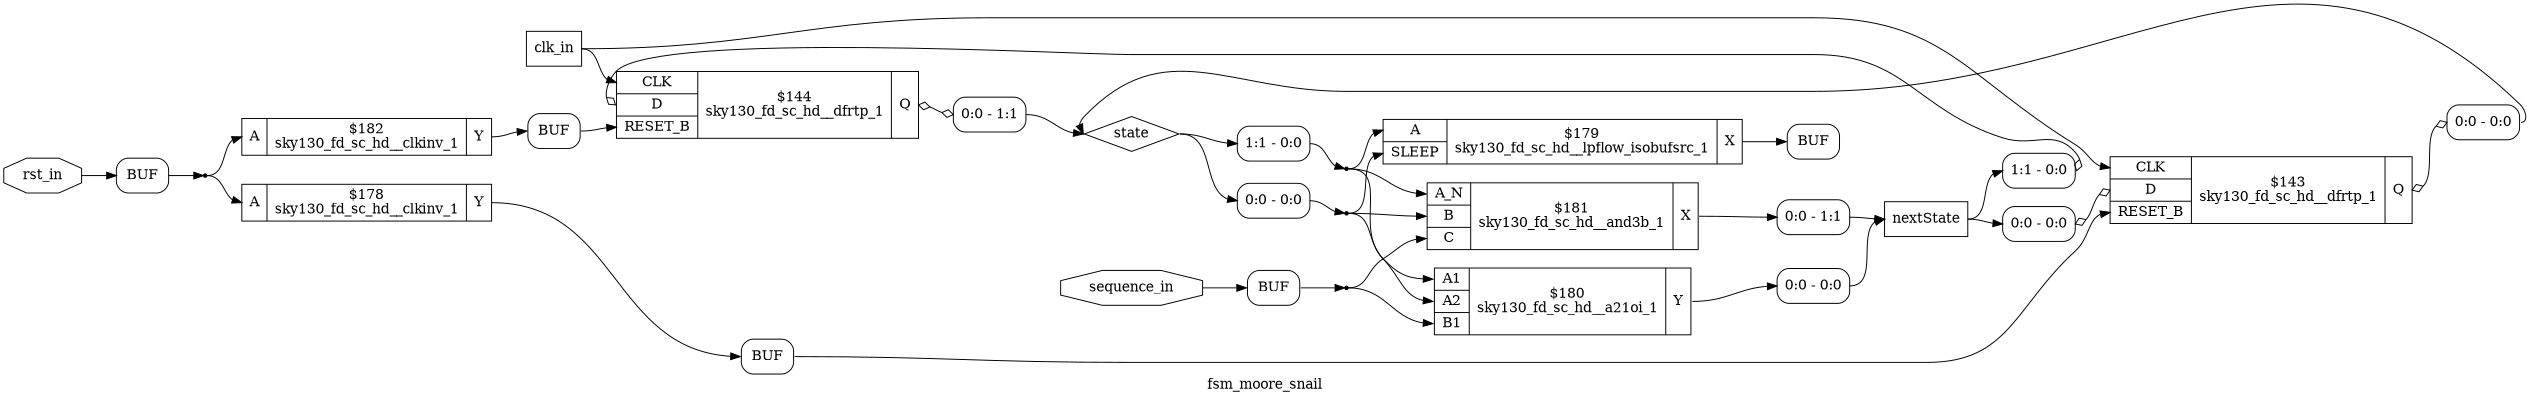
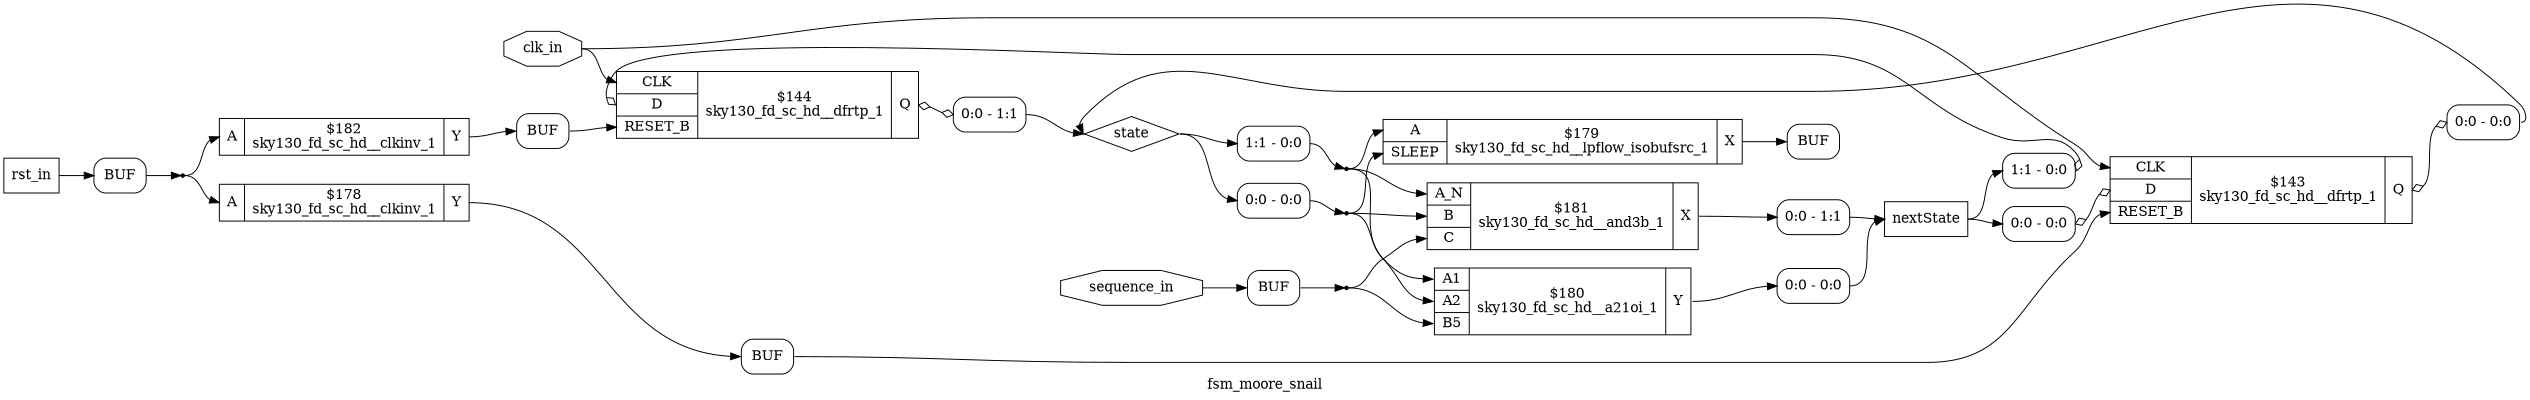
(554, 49) -> (543, 49)
(43, 176) -> (31, 176)
(1452, 323) -> (1452, 323)
